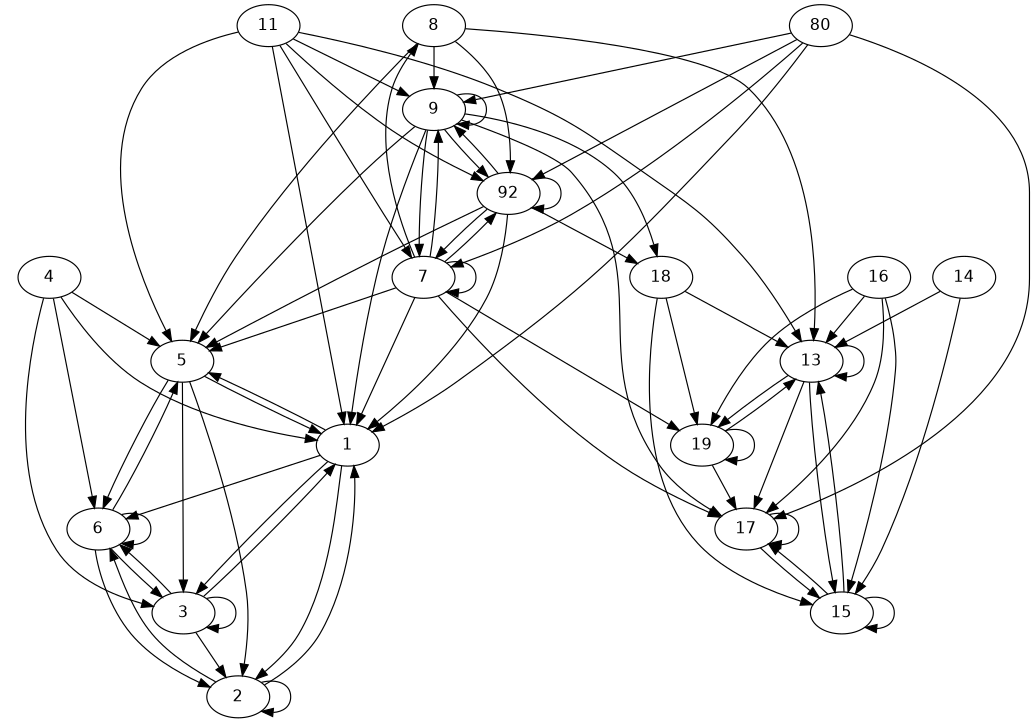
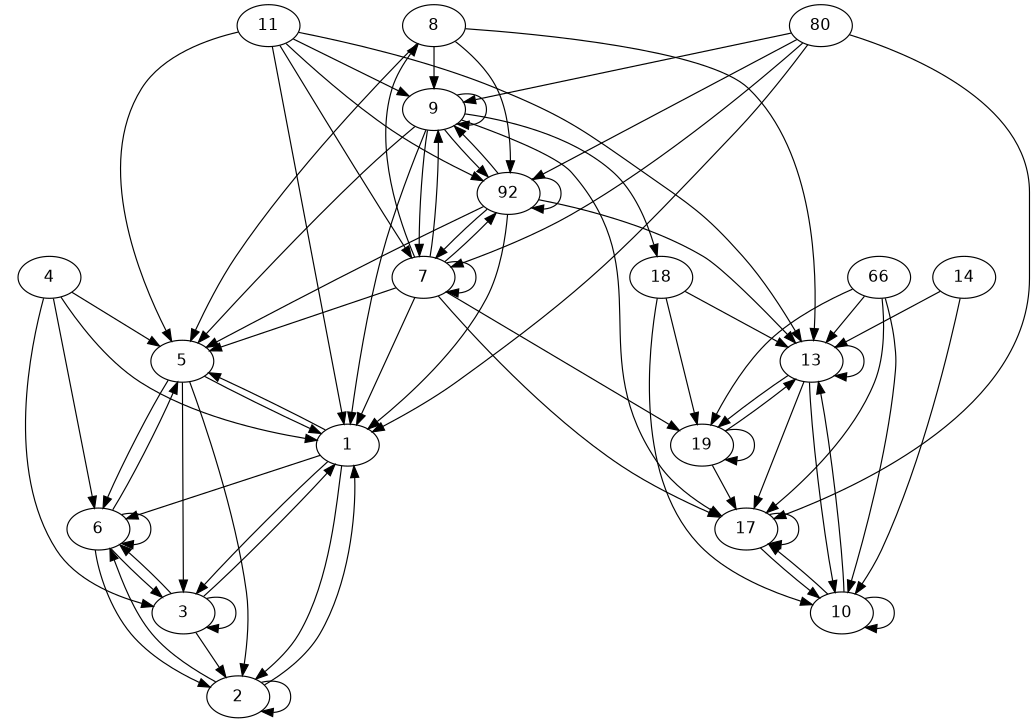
(580, 233) -> (677, 243)
(879, 277) -> (879, 277)
(842, 613) -> (842, 613)
